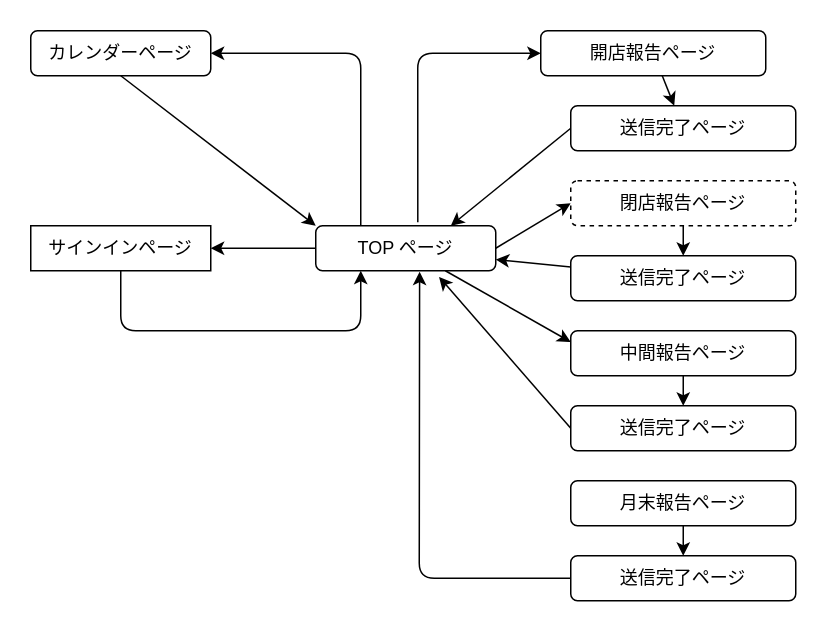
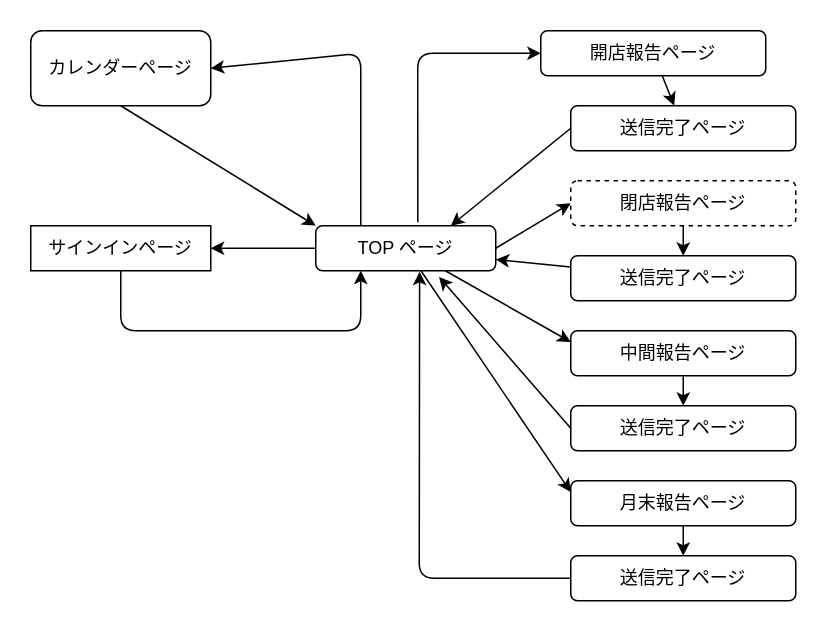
(121, 53) -> (121, 68)
none -> (493, 377)
